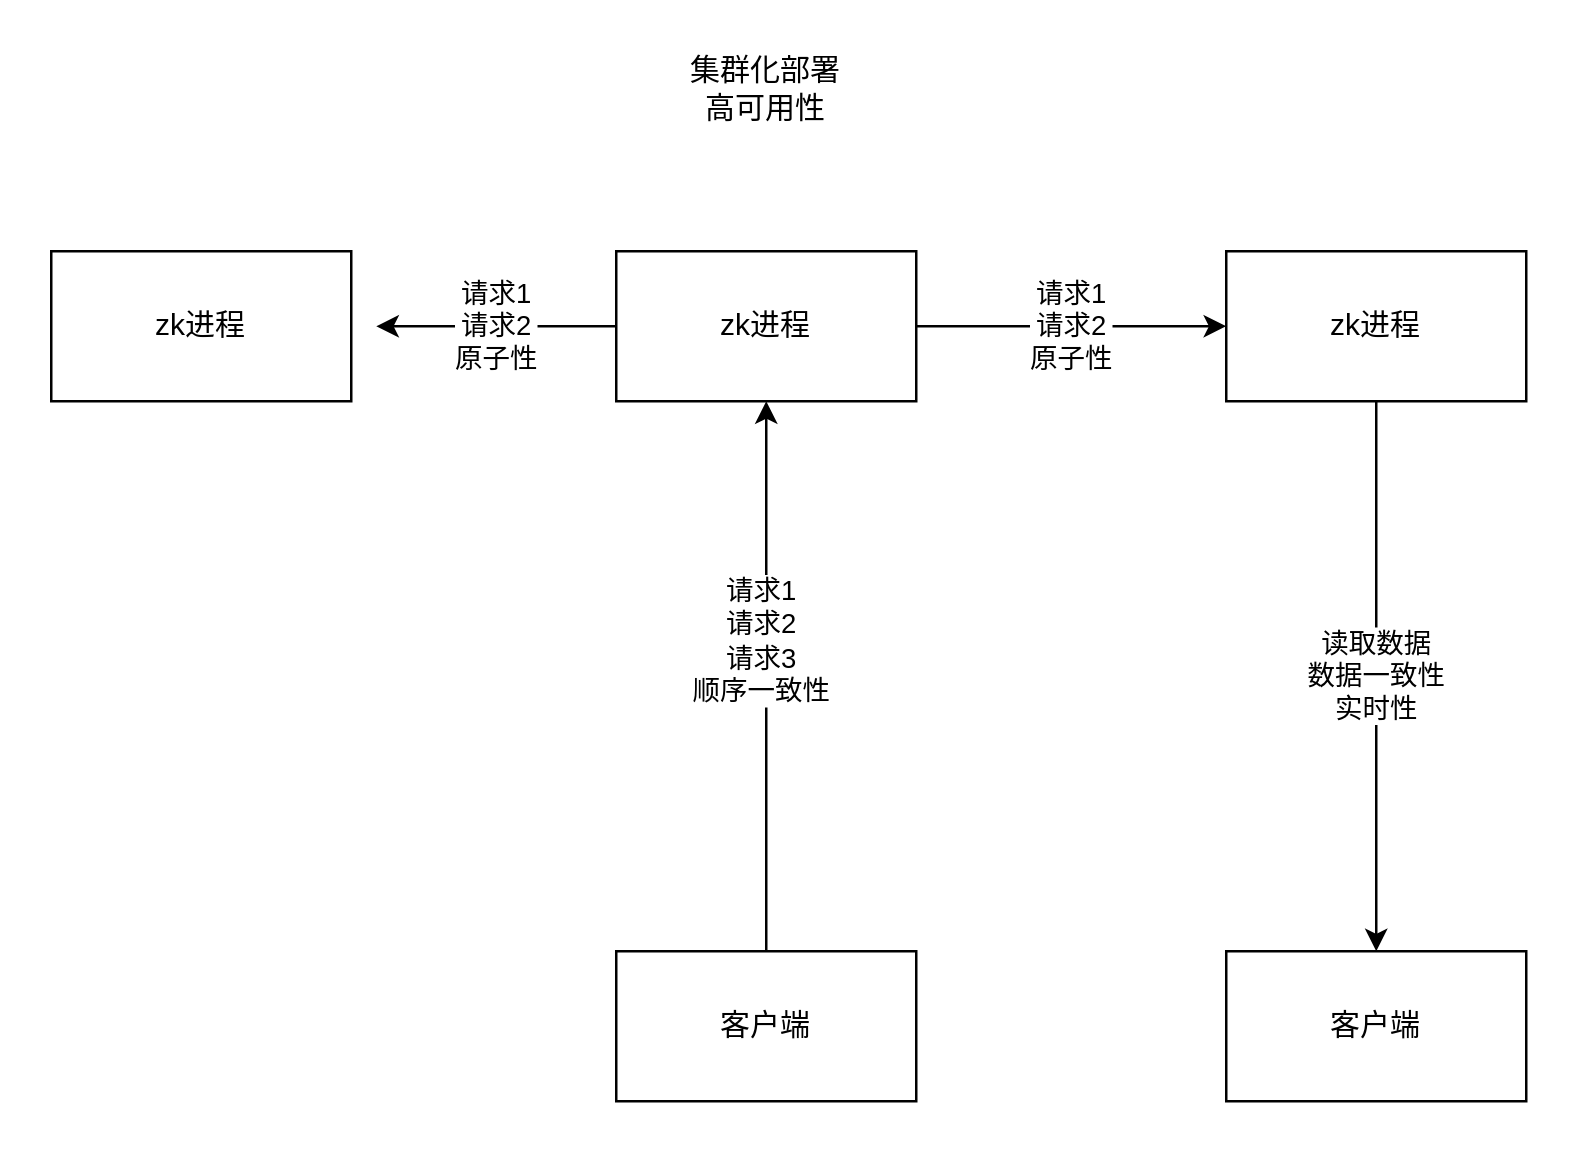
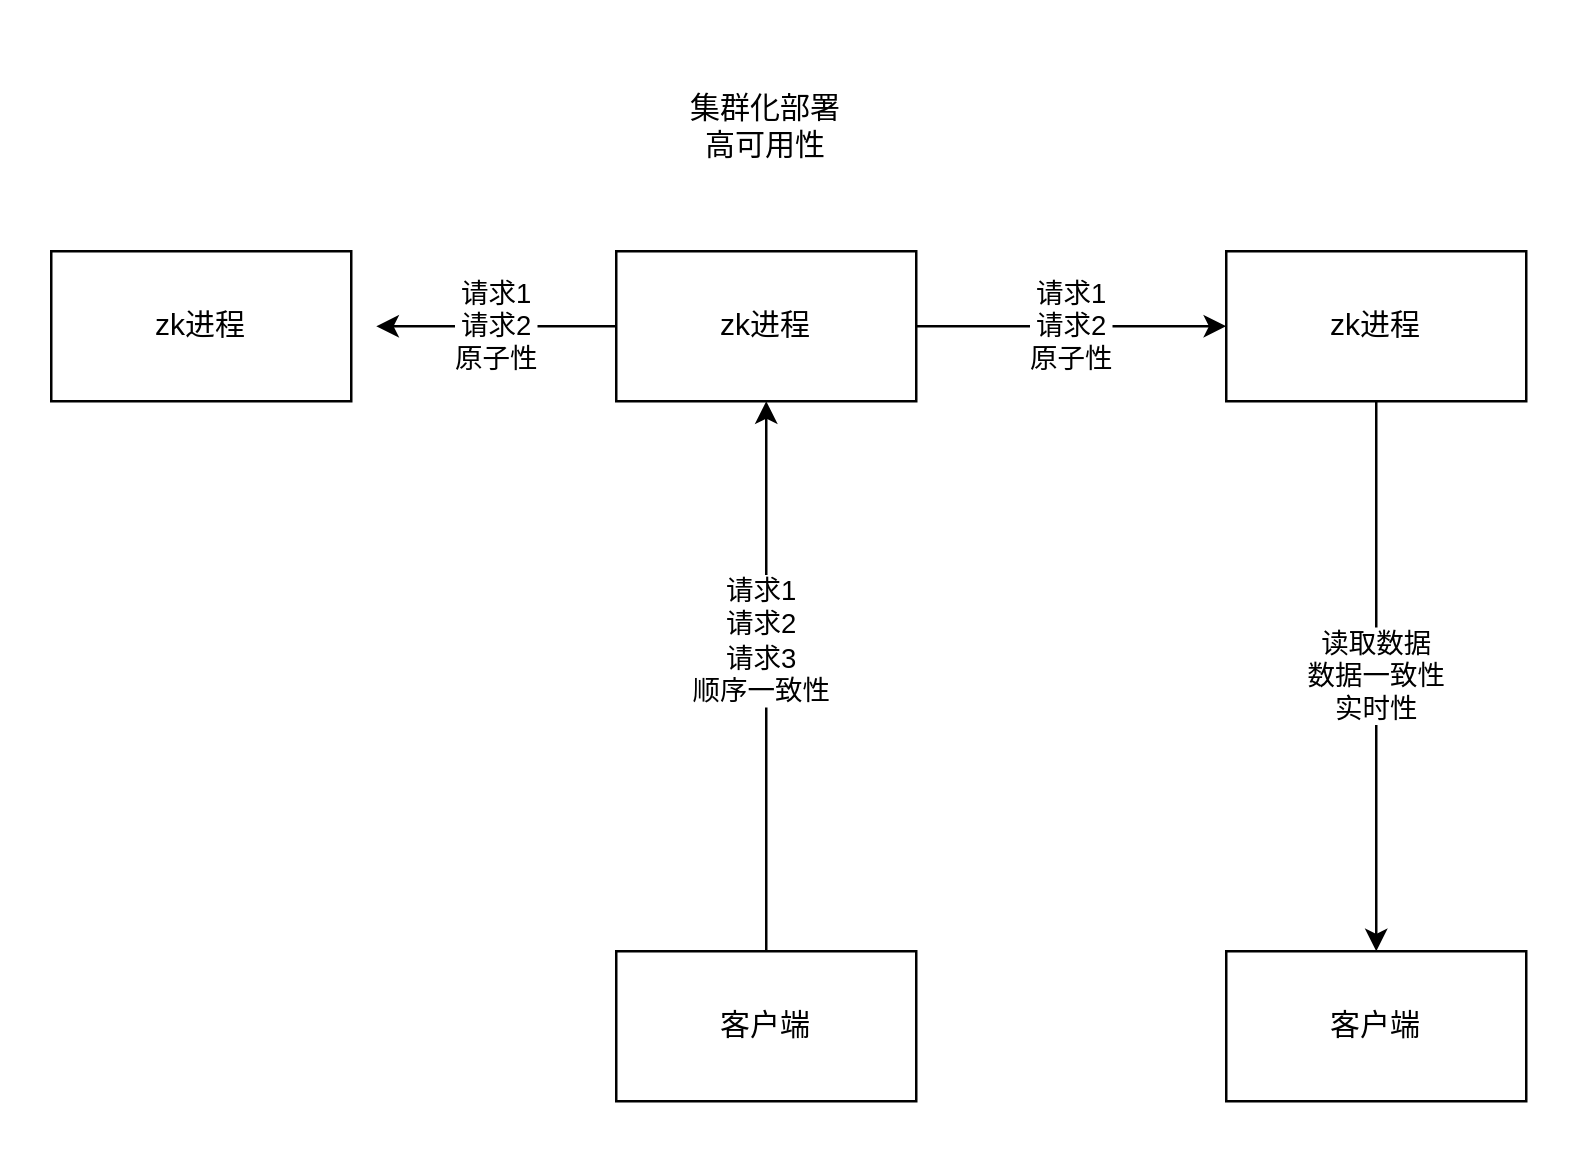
(766, 89) -> (766, 126)
